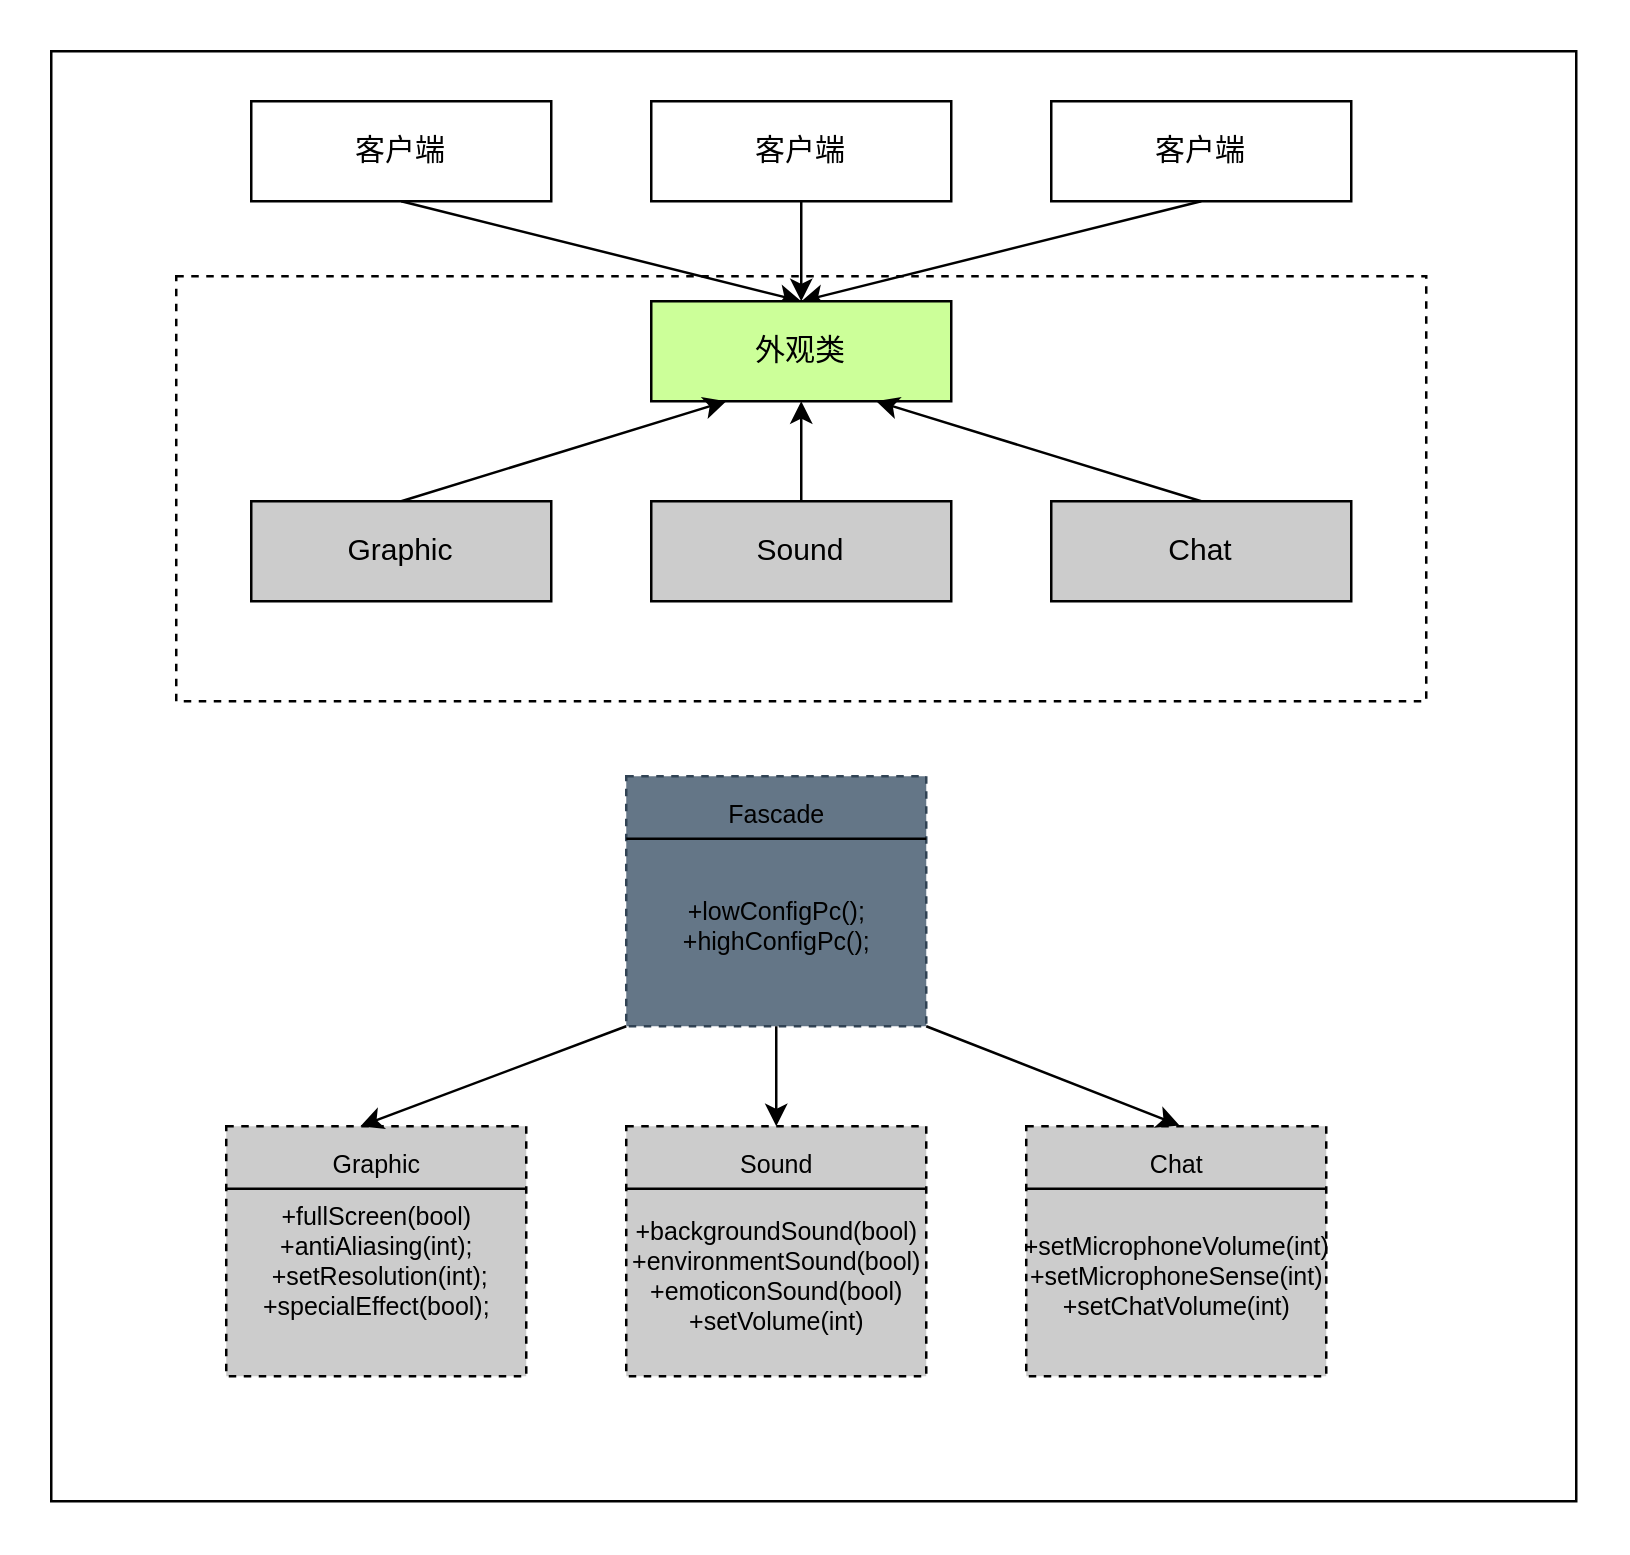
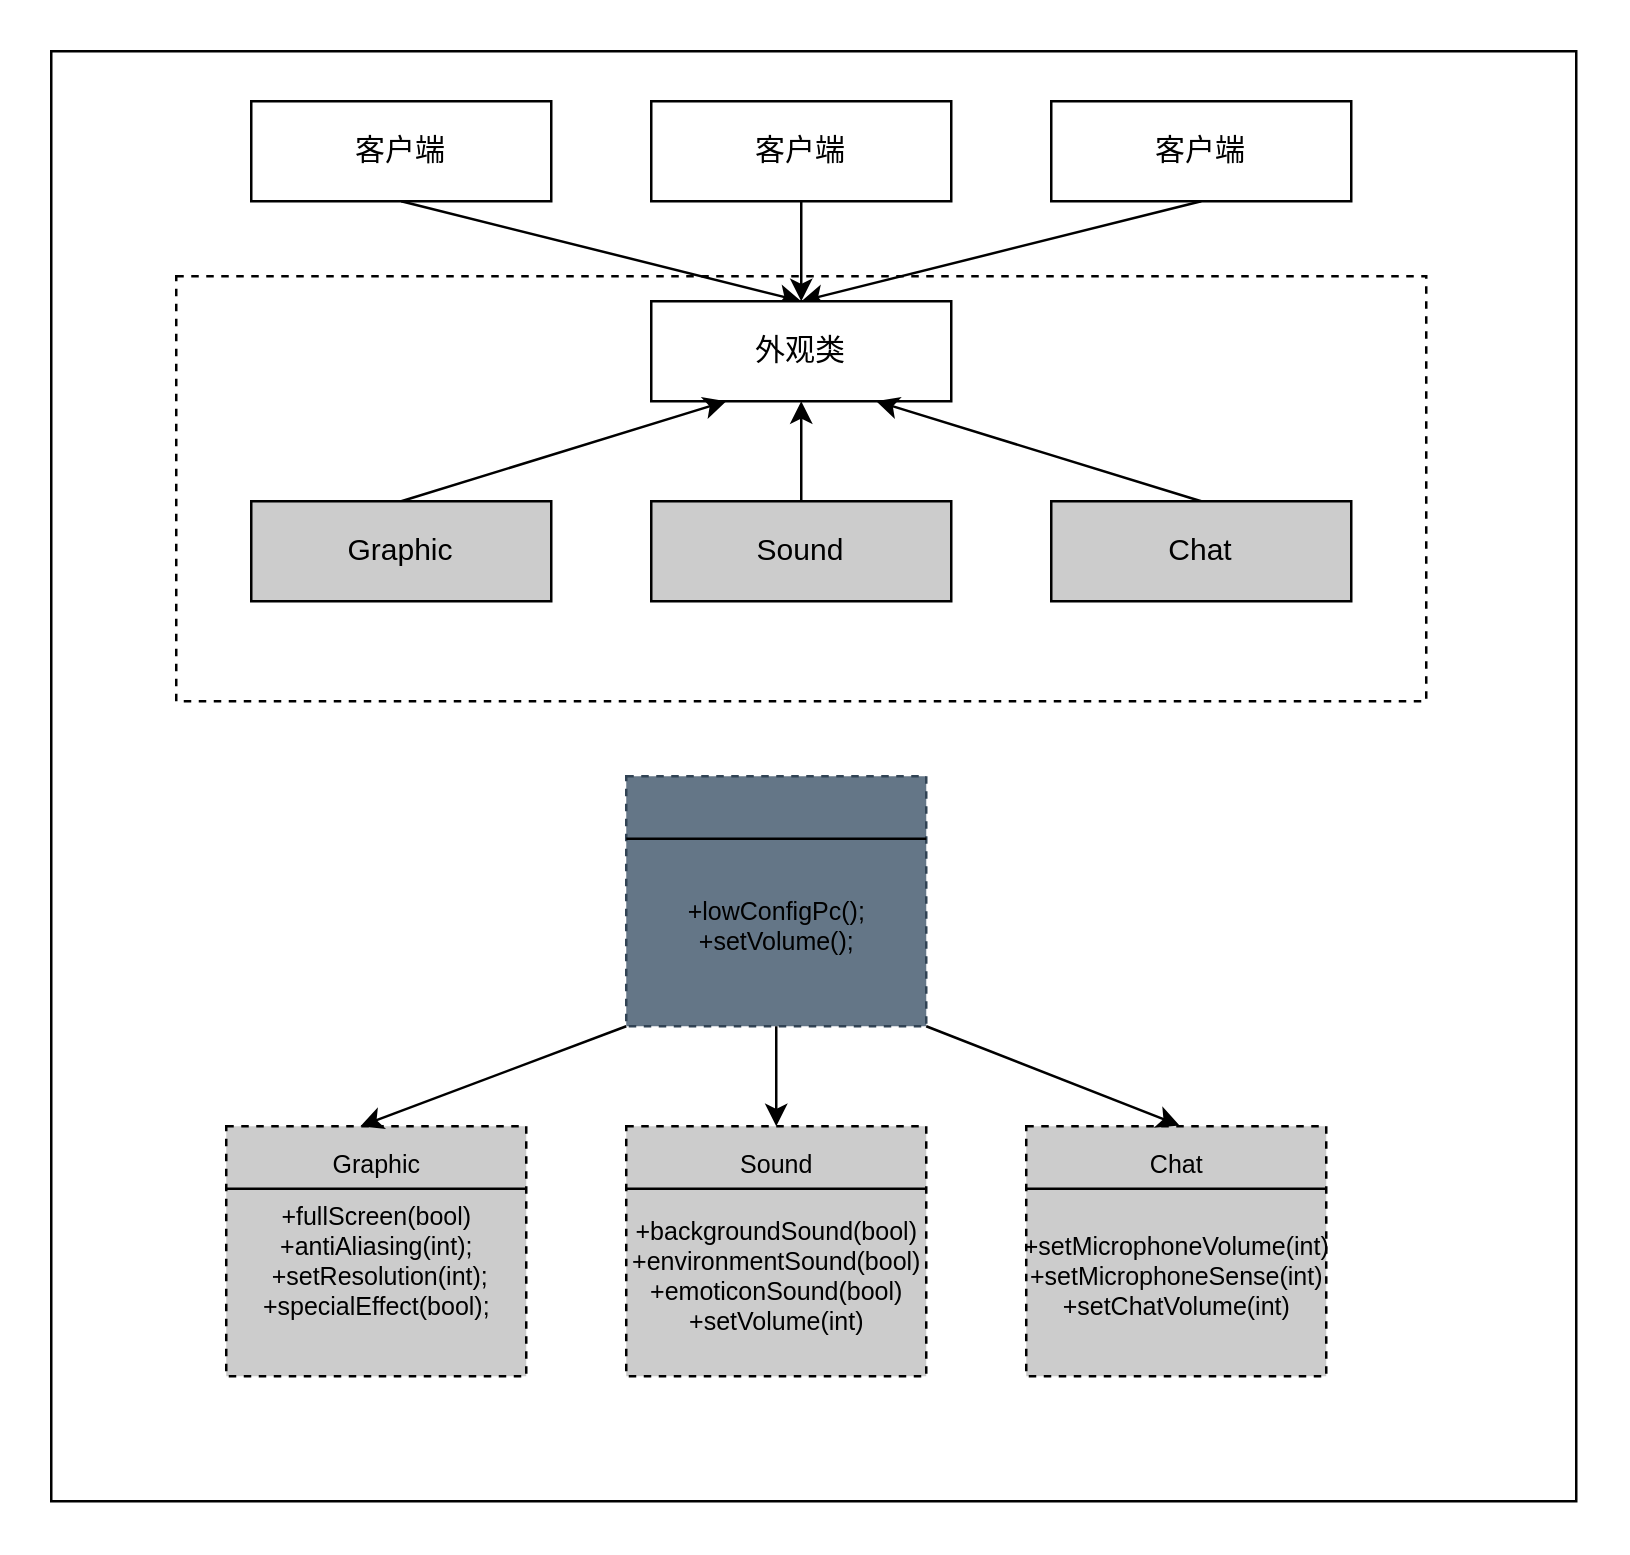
(801, 351) -> (801, 351)
(776, 814) -> none
(778, 926) -> (778, 926)
